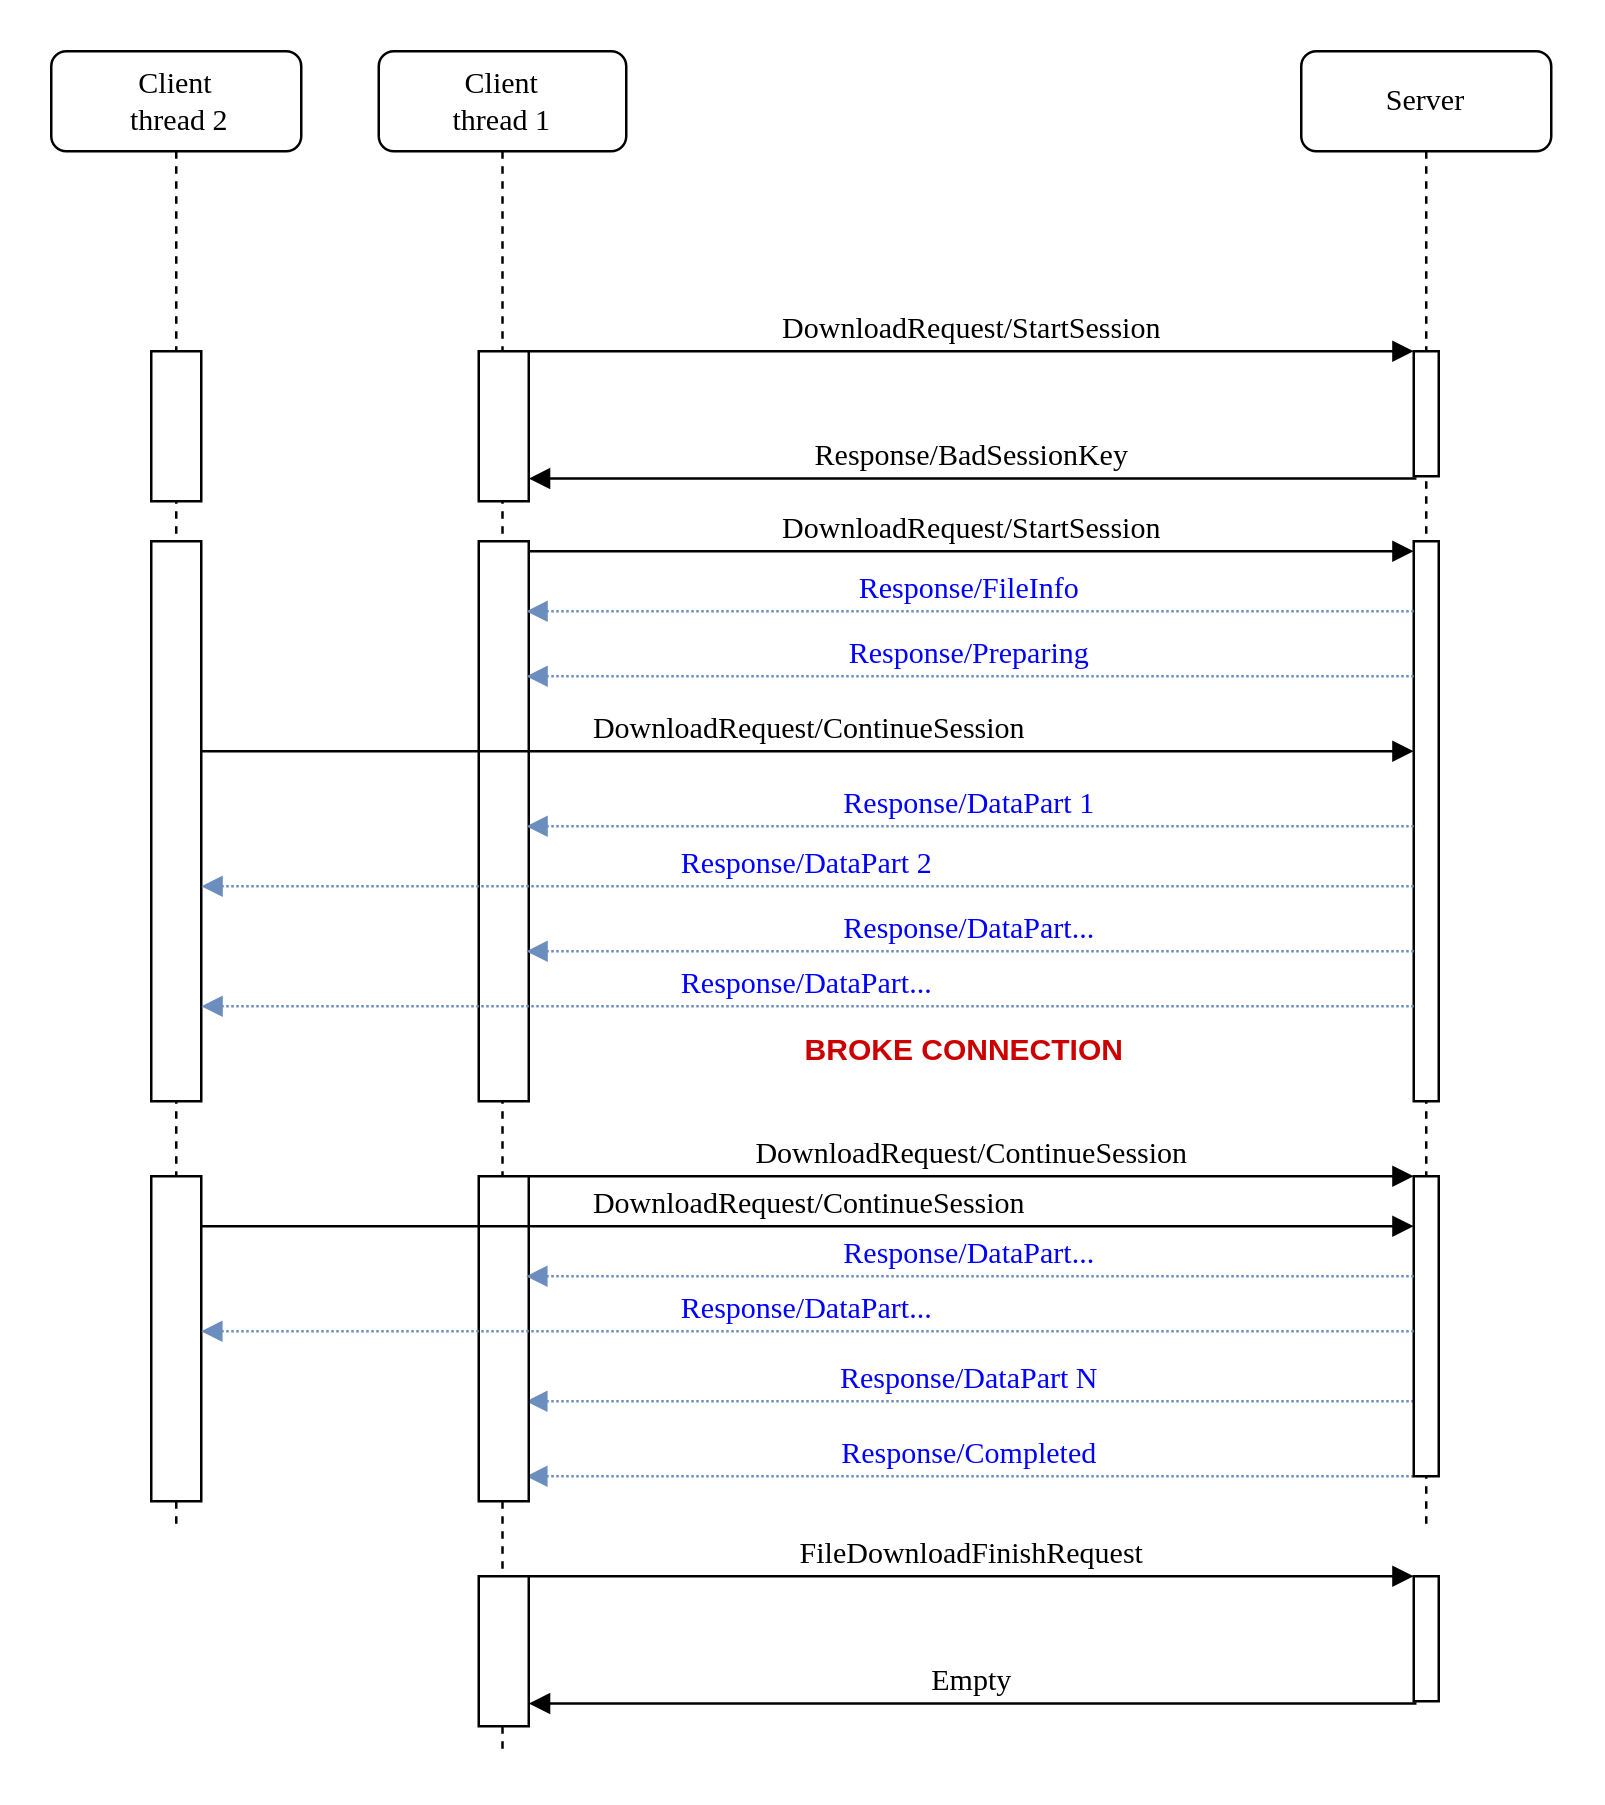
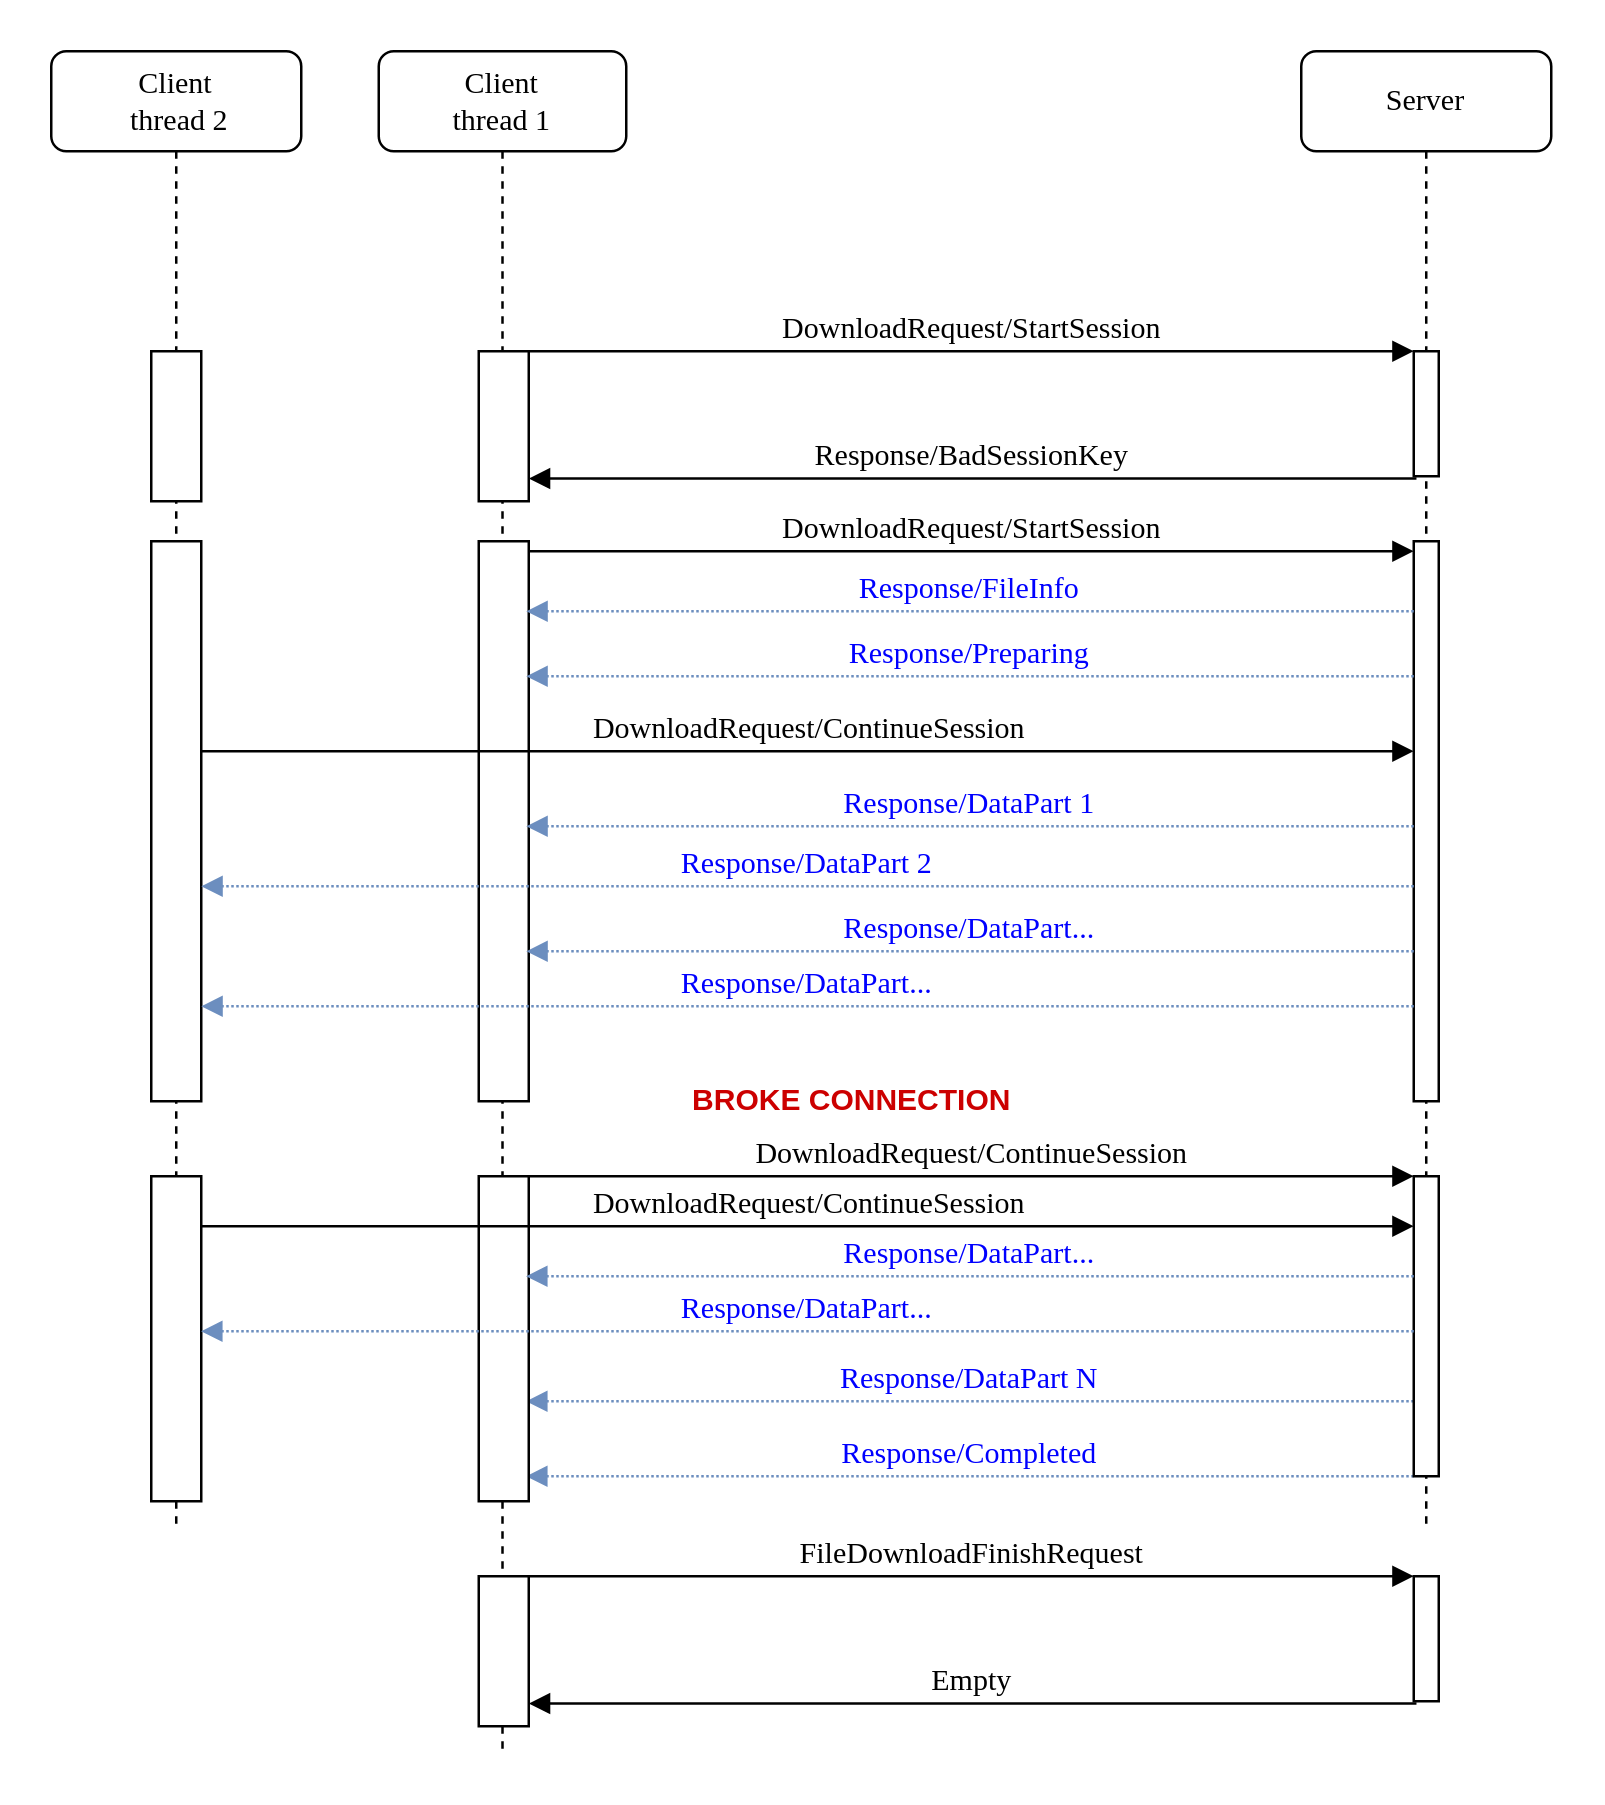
(965, 1051) -> (853, 1101)
